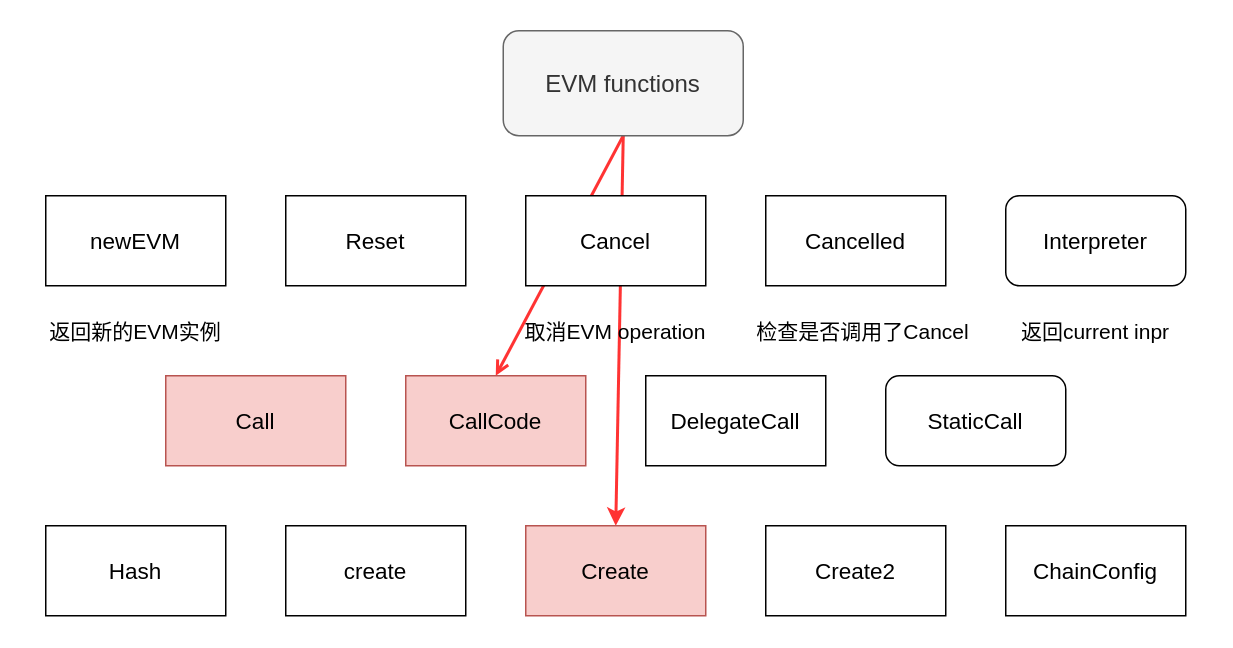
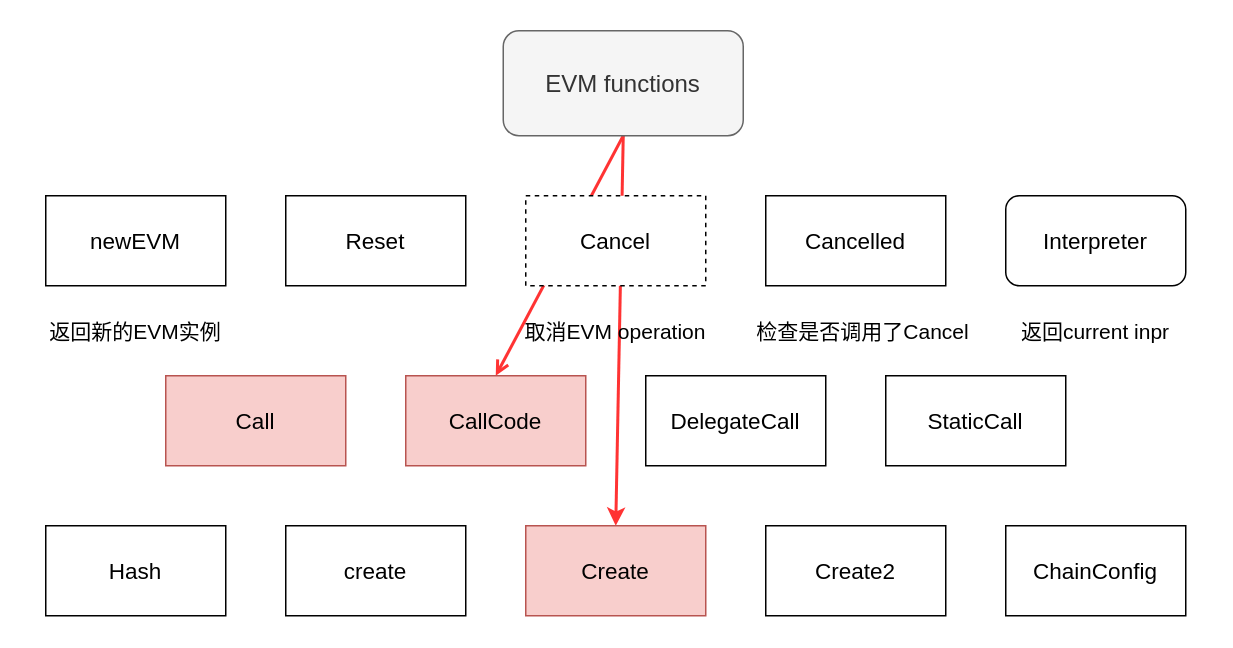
(616, 241) -> (616, 241)
(976, 421) -> (976, 421)
